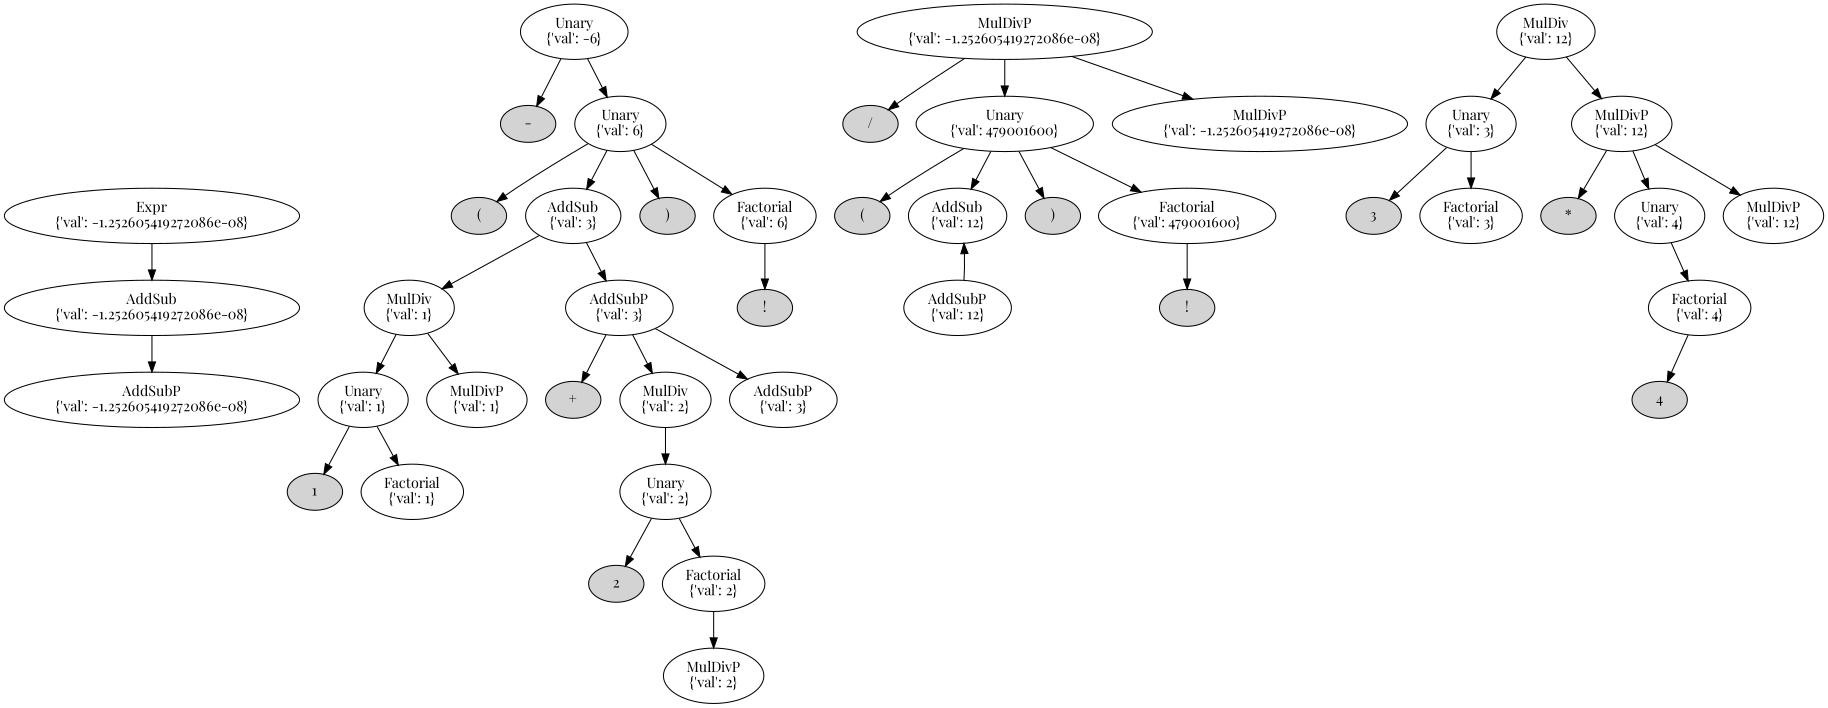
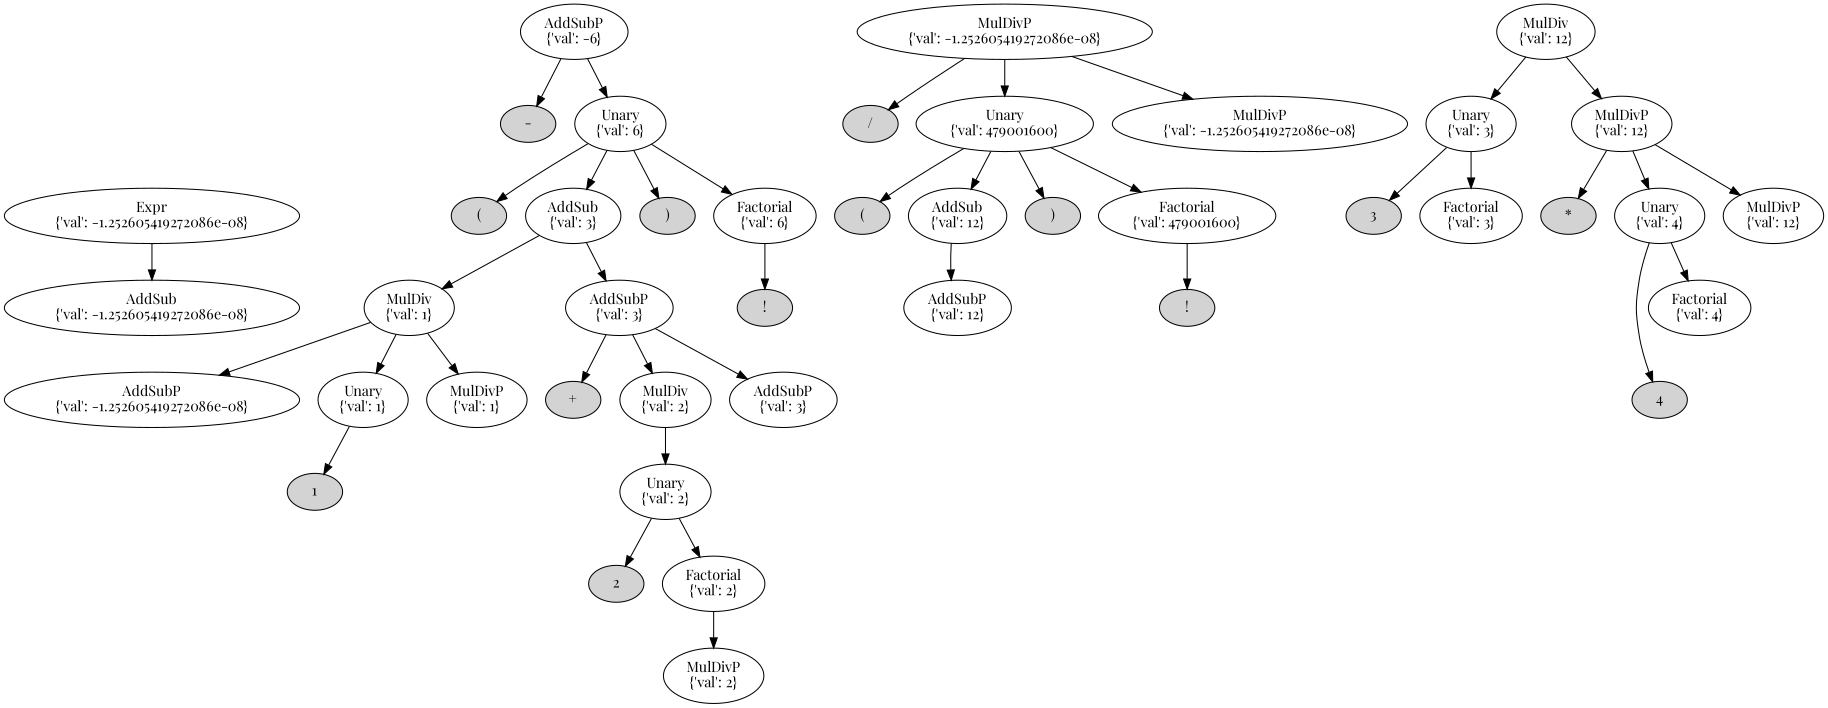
(574, 32) -> (574, 32)
(964, 267) -> (951, 257)
(152, 349) -> (300, 347)
(1680, 354) -> (1636, 307)
(412, 492) -> none
